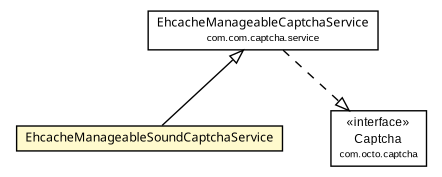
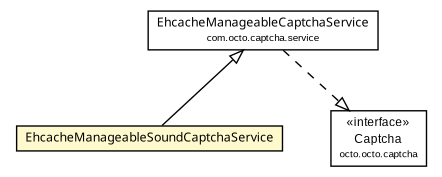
(263, 38) -> (263, 38)
(379, 154) -> (379, 154)
